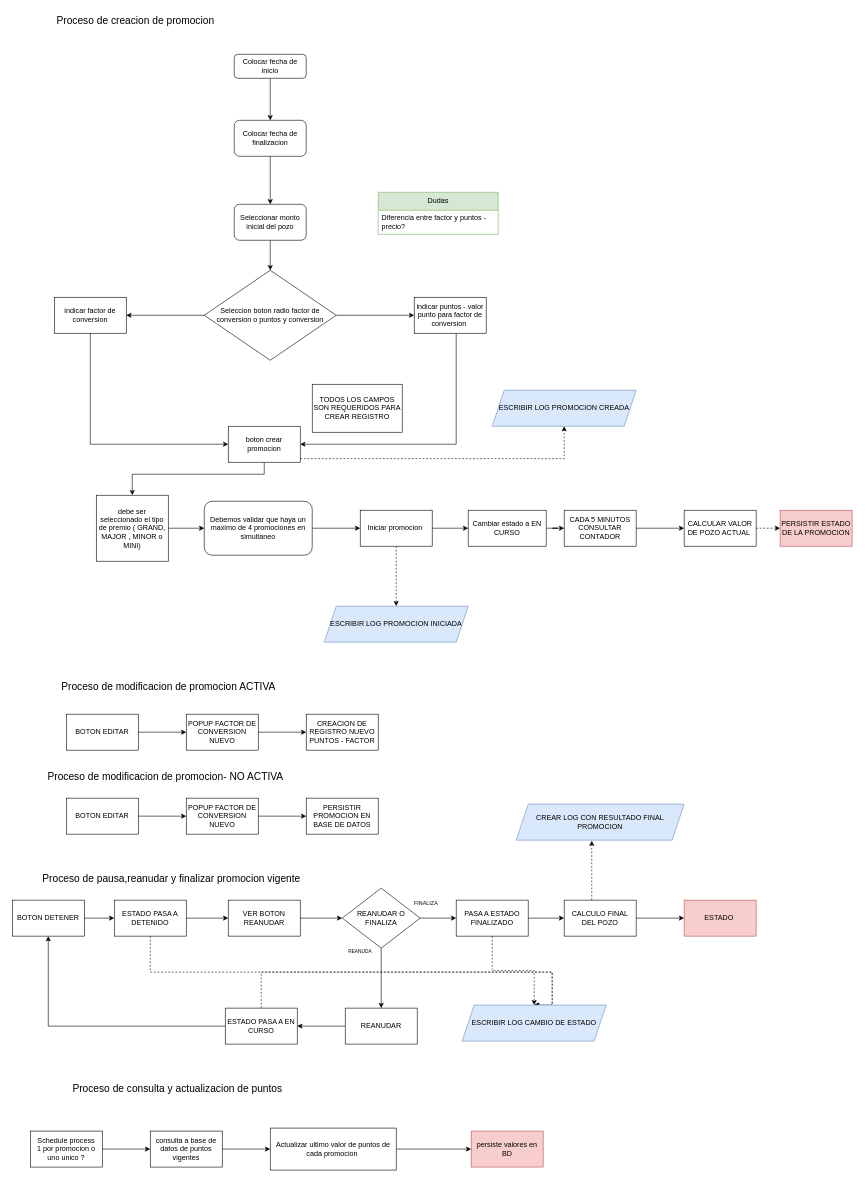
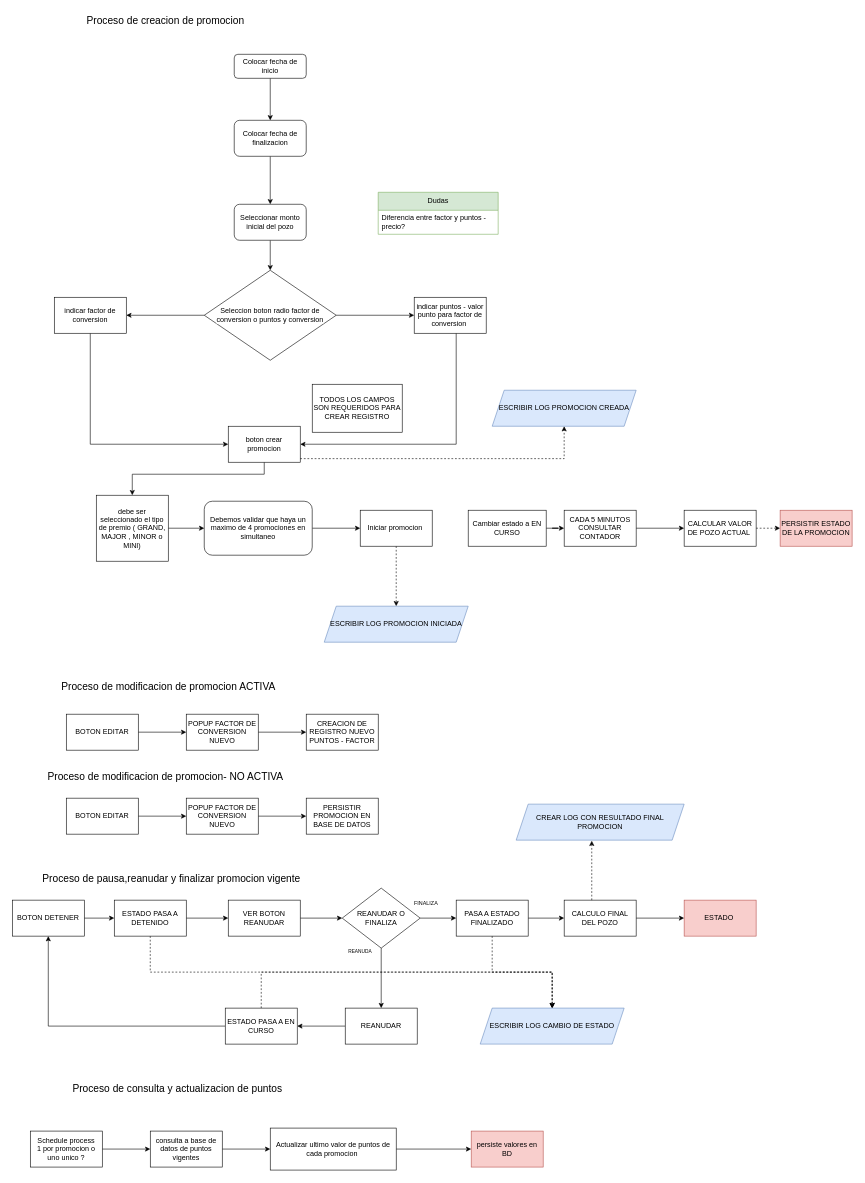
(135, 21) -> (165, 21)
(462, 528) -> none
(534, 1023) -> (552, 1026)
